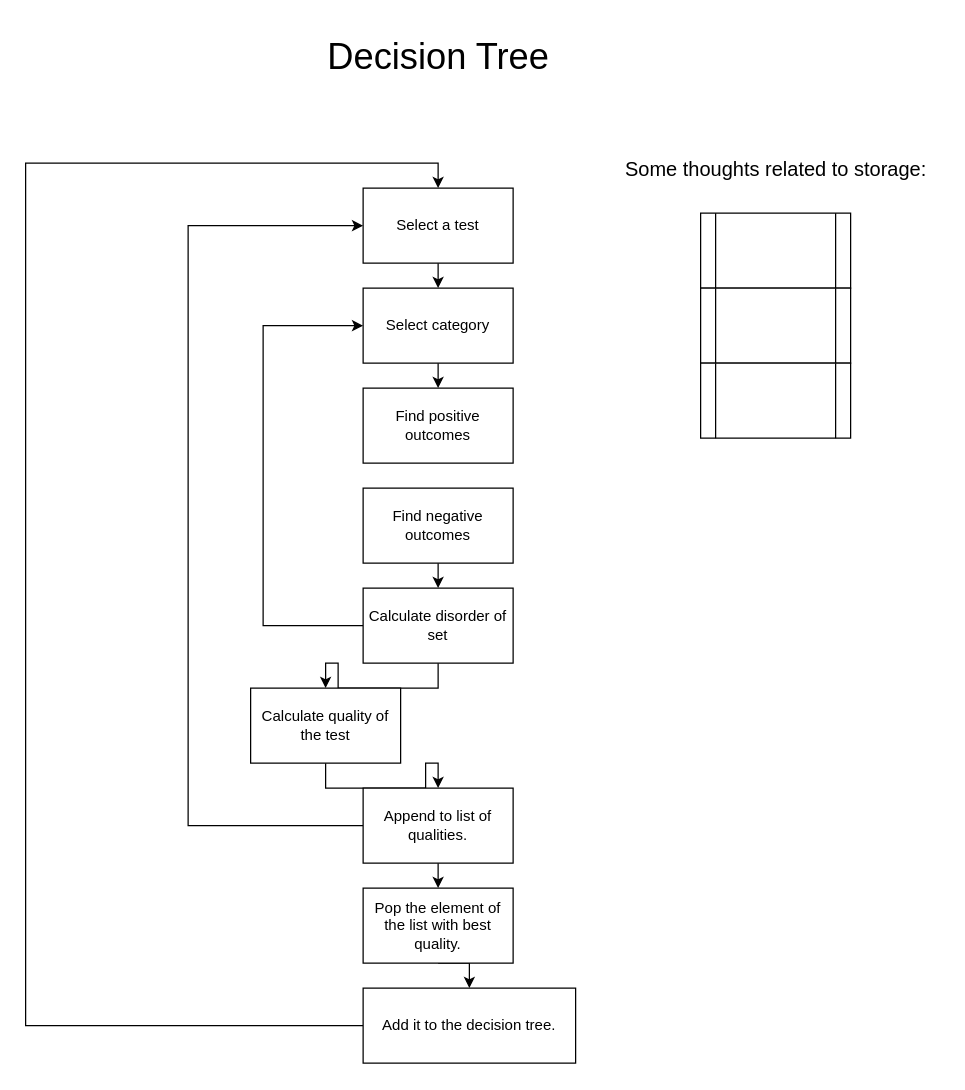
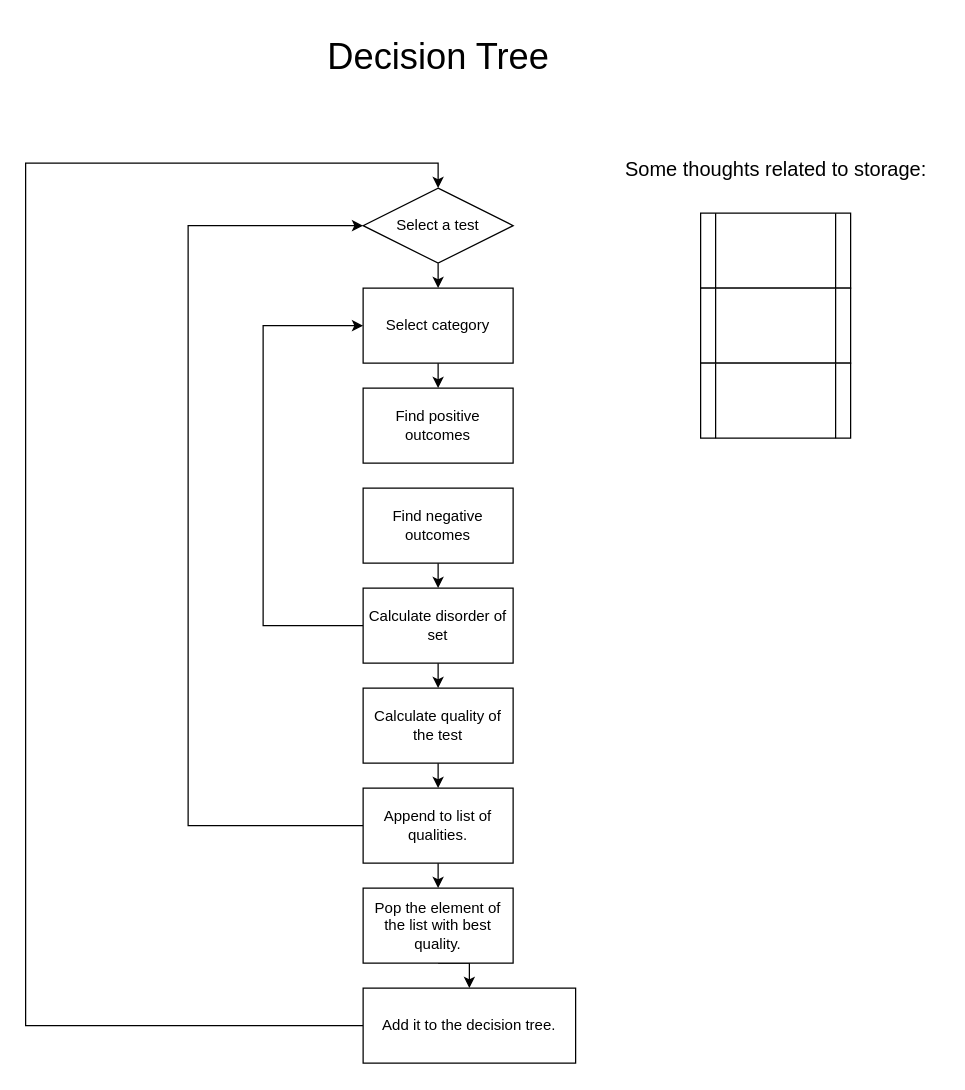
(438, 226) -> (438, 226)
(326, 726) -> (438, 726)
